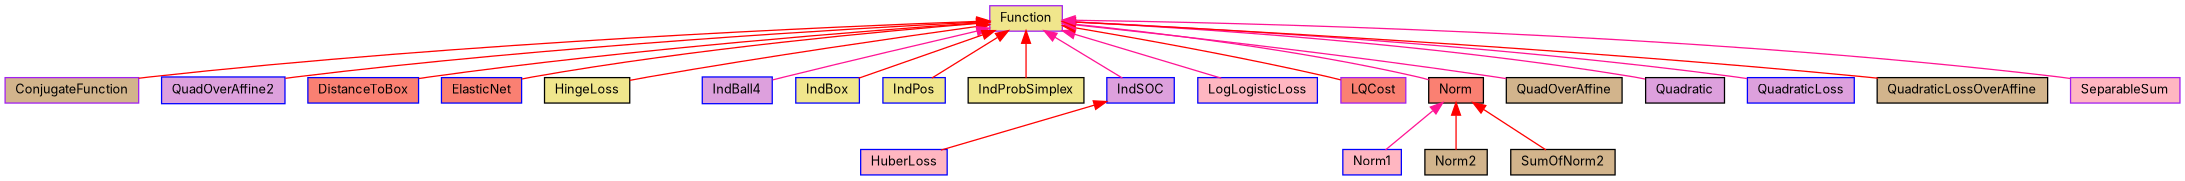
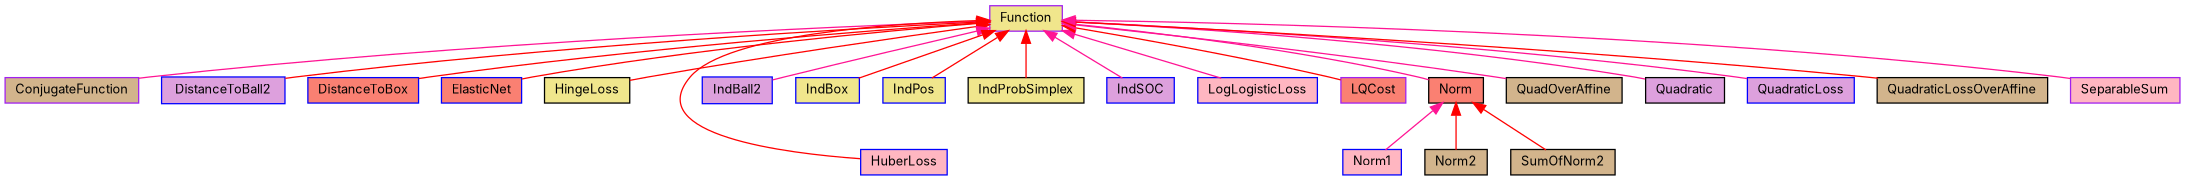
(557, 43) -> (557, 43)
(223, 90) -> (223, 90)
(737, 90) -> (737, 90)
(1017, 128) -> (689, 79)
